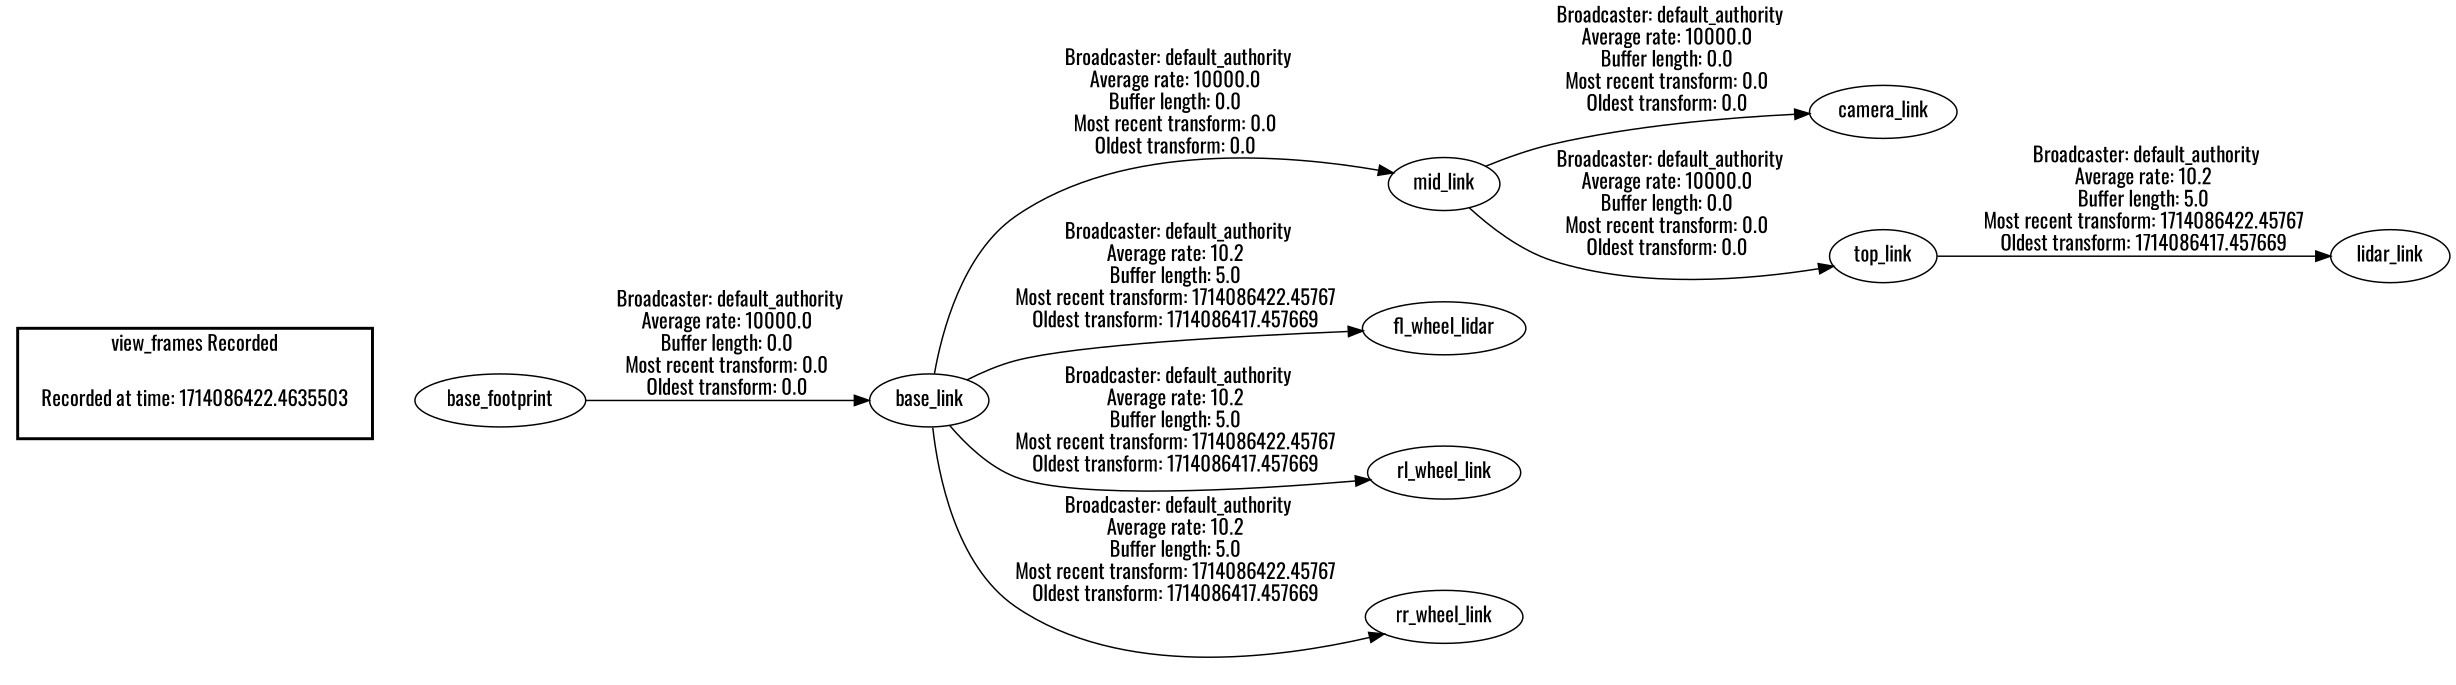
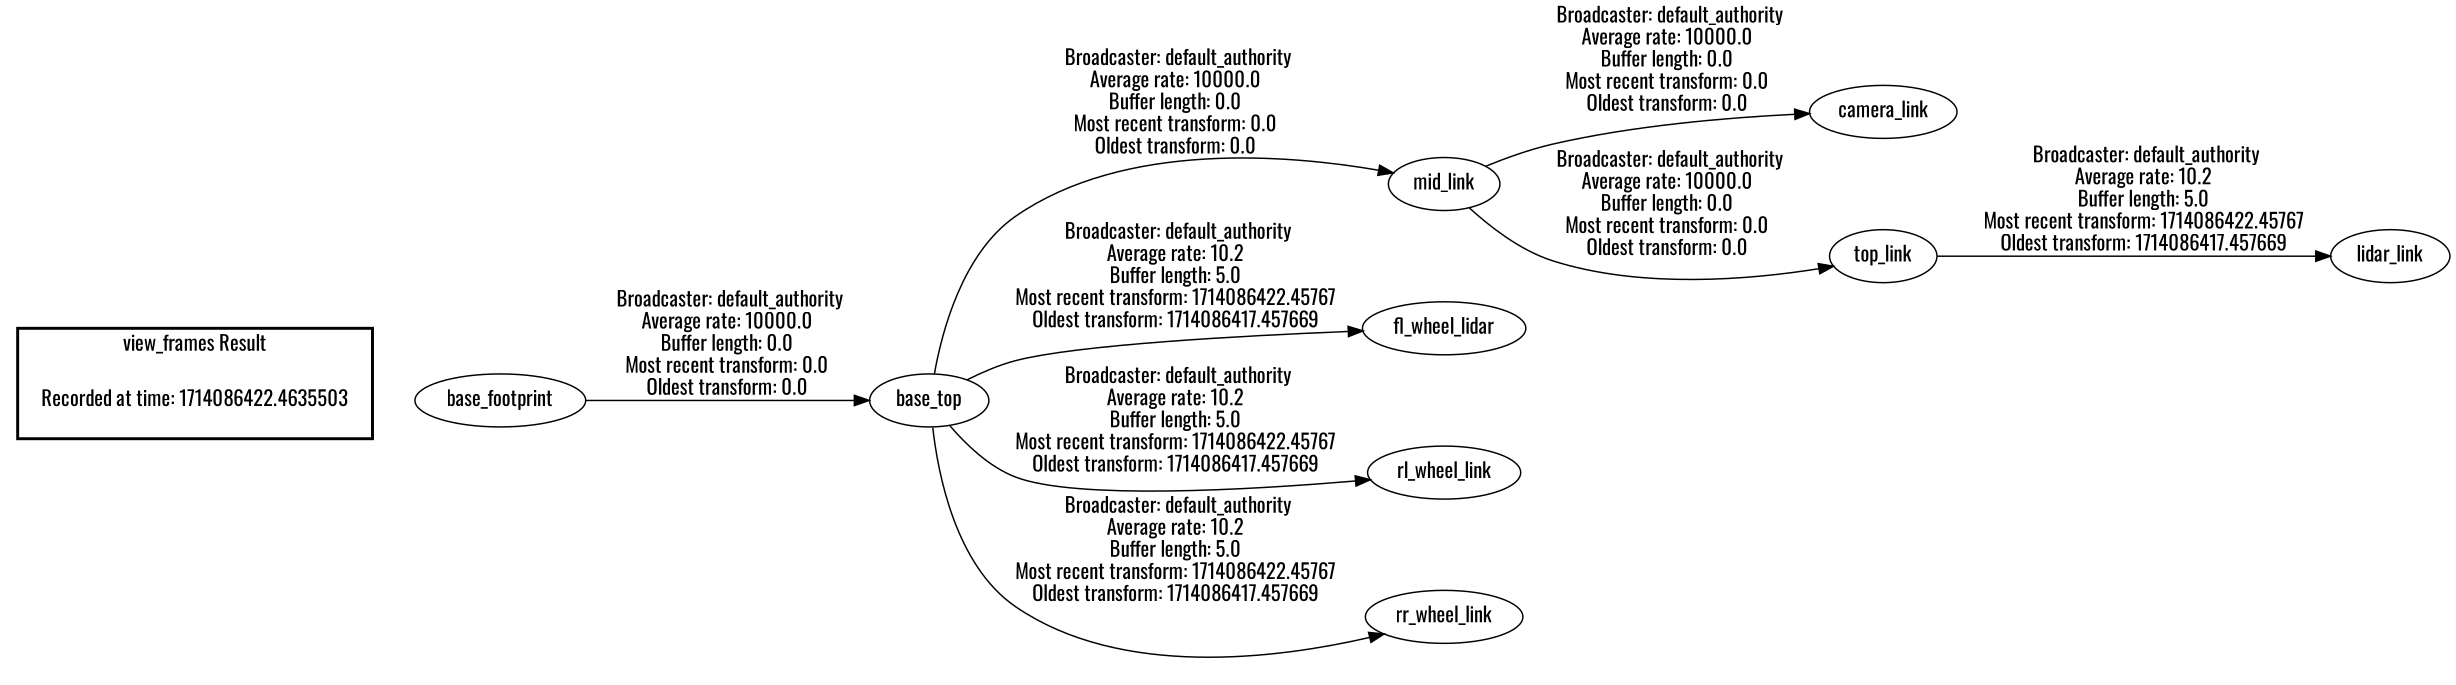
(195, 345) -> (195, 345)
(929, 400) -> (929, 400)
